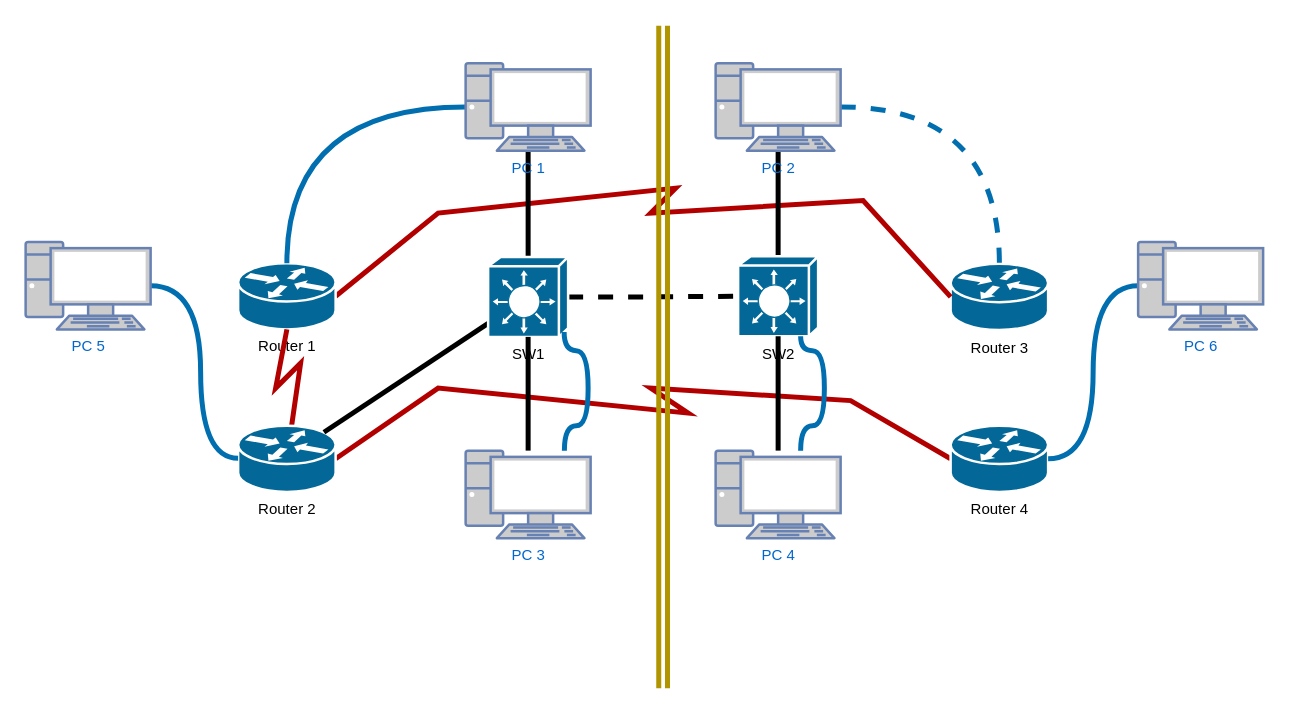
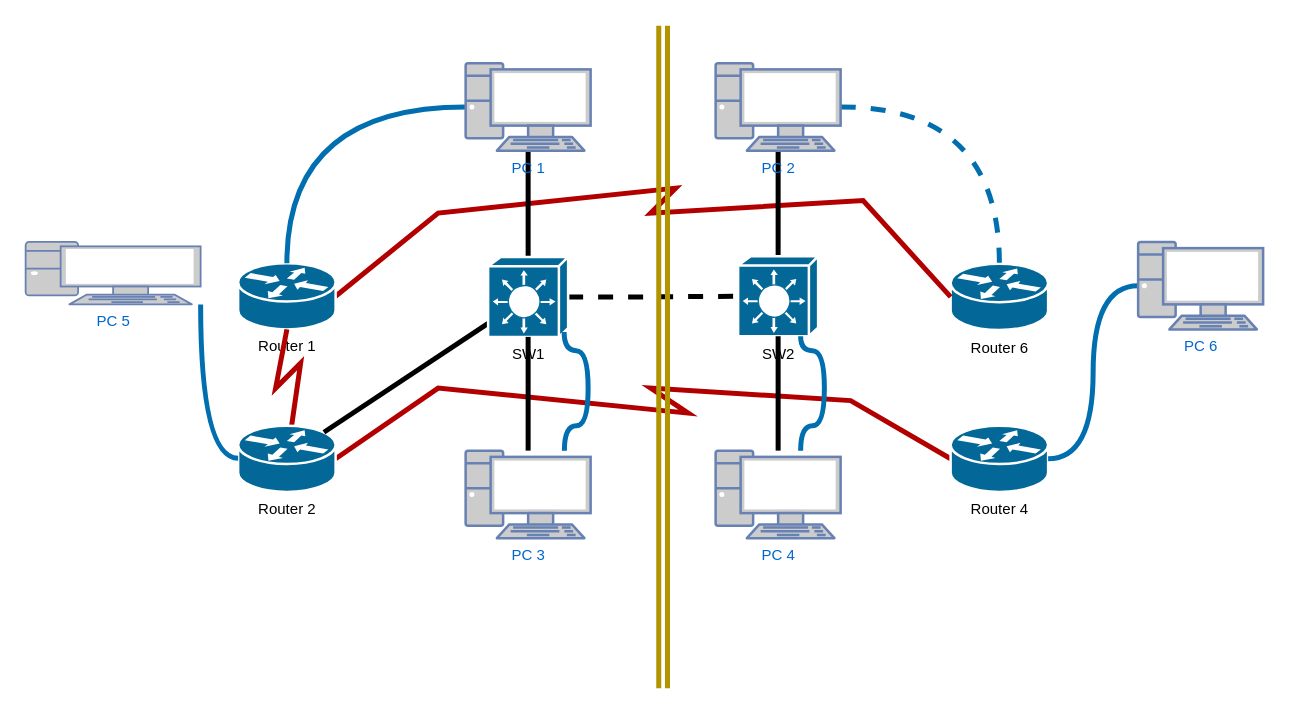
(88, 286) -> (113, 273)
(1000, 348) -> (1000, 348)
